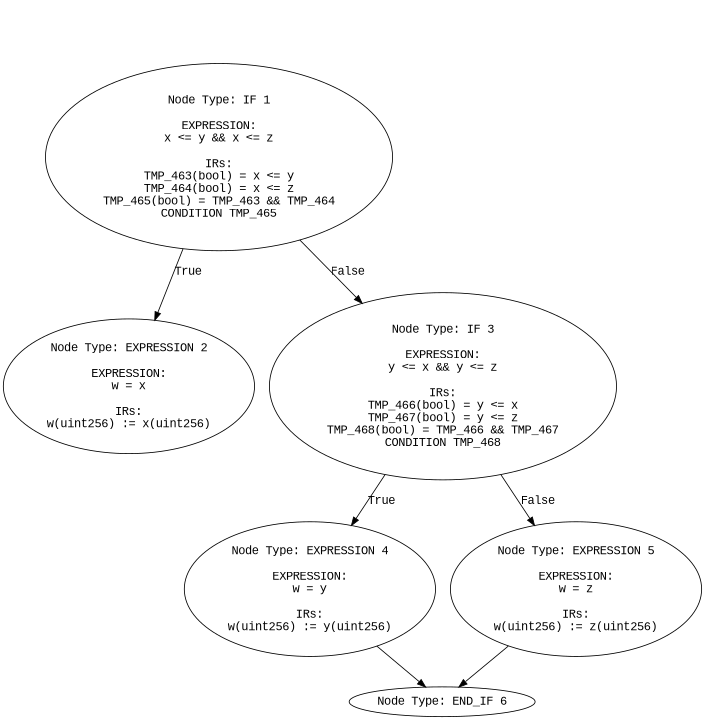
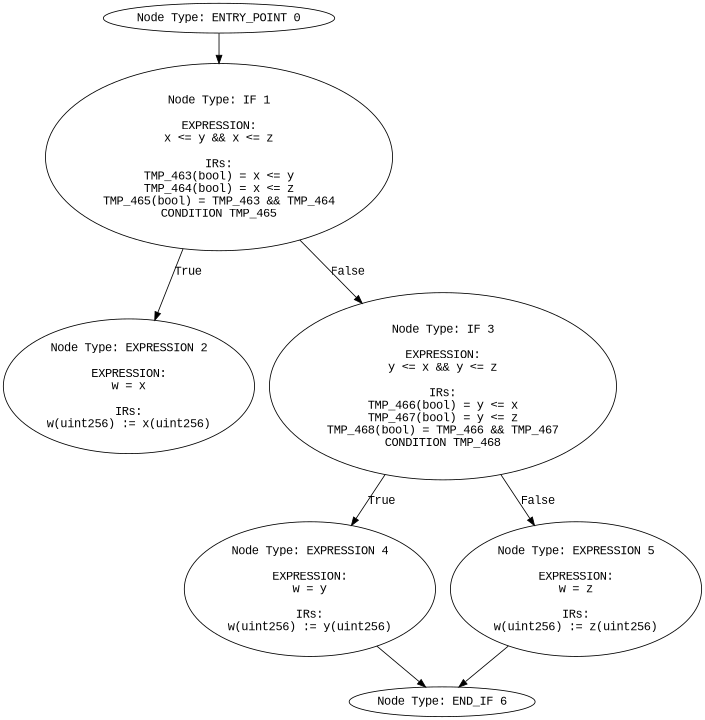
none -> (219, 18)
